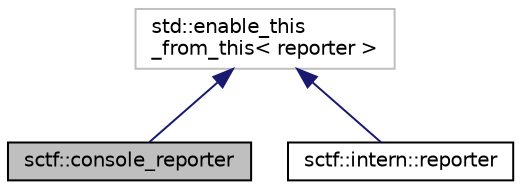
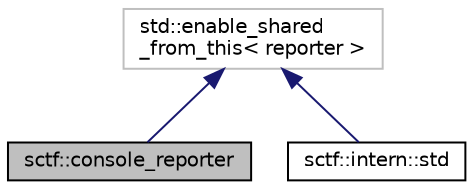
(265, 39) -> (253, 39)
(401, 161) -> (377, 161)
